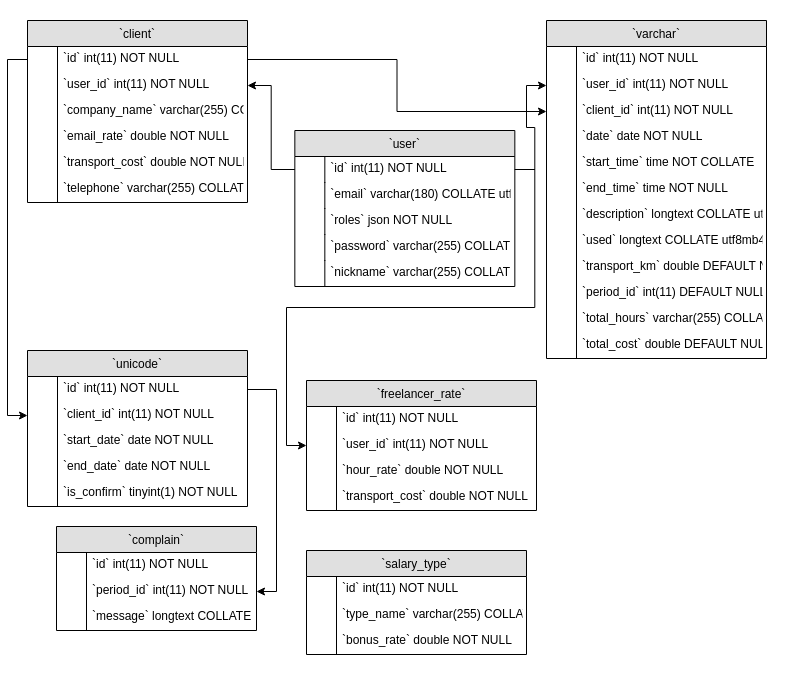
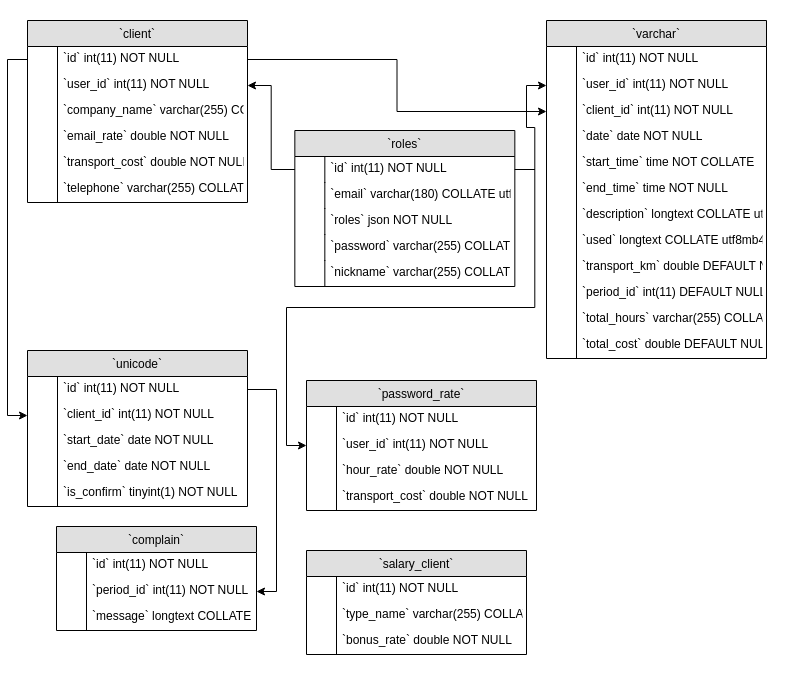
(404, 144) -> (404, 144)
(421, 394) -> (421, 394)
(416, 564) -> (416, 564)
